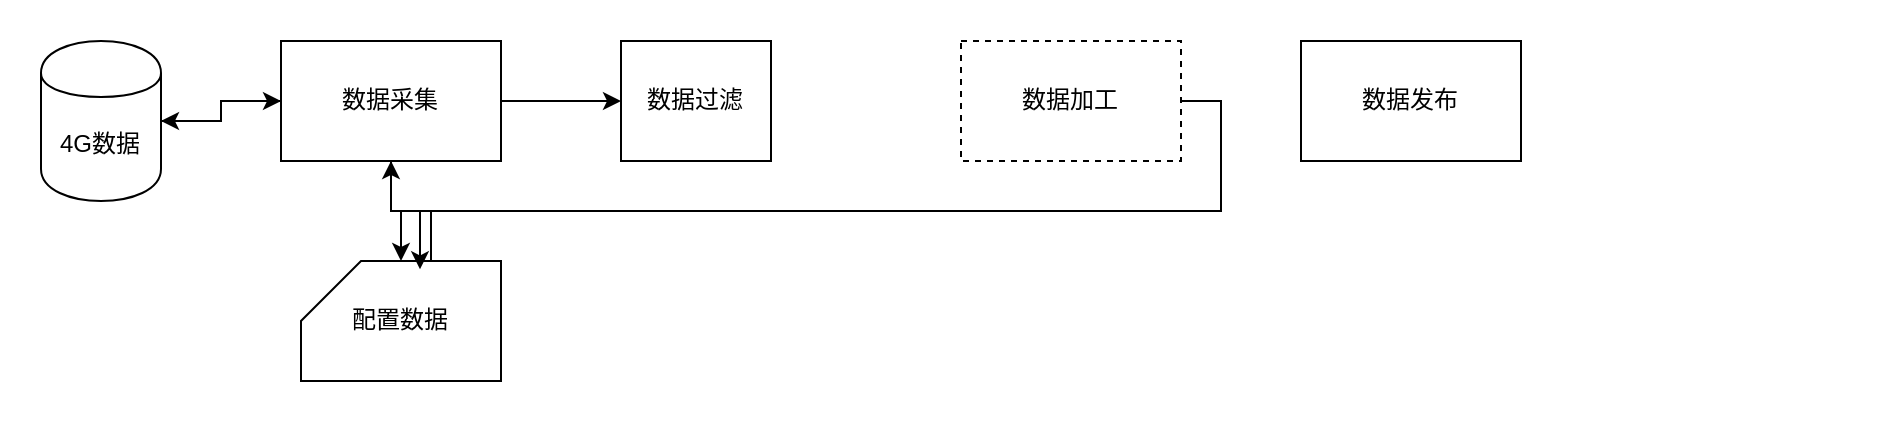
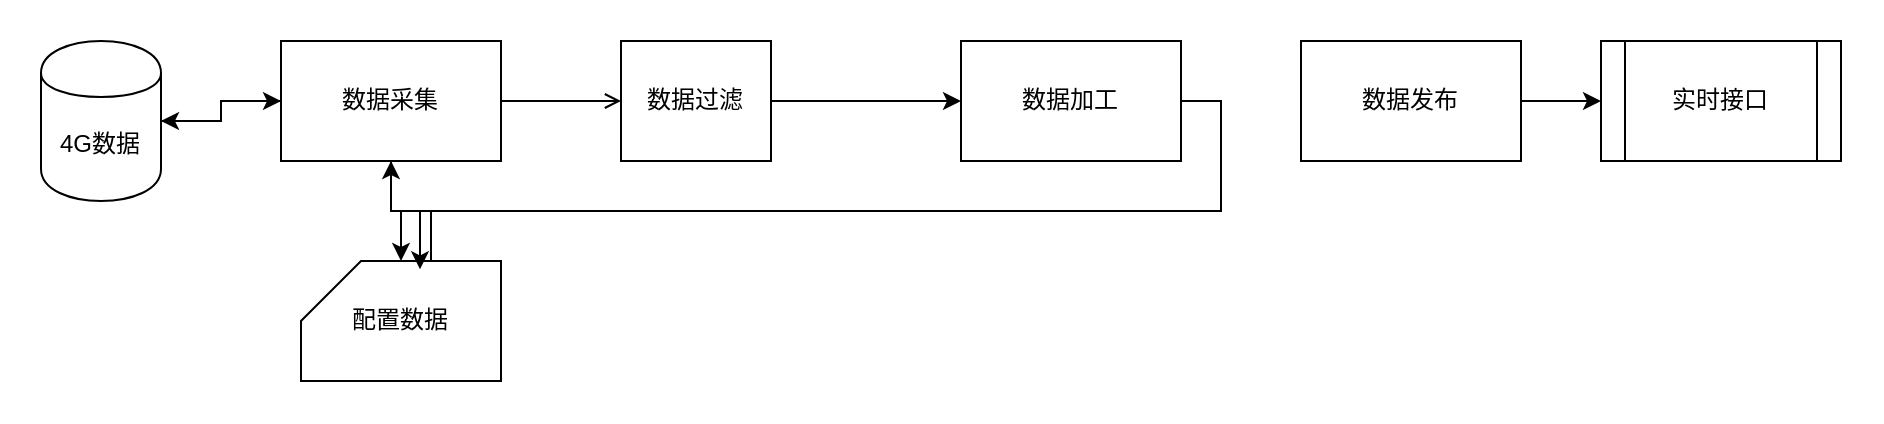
(606, 101) -> (608, 101)
none -> (859, 101)
(1071, 101) -> (1071, 101)
none -> (1554, 101)
none -> (1721, 101)
